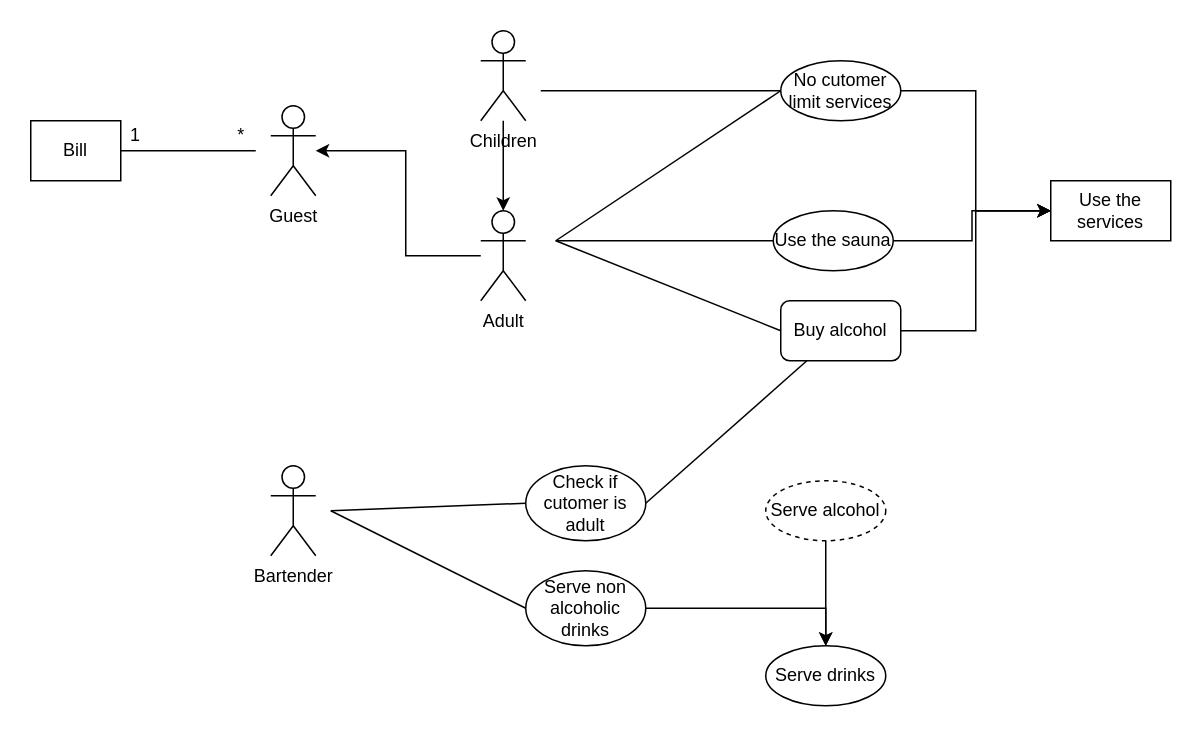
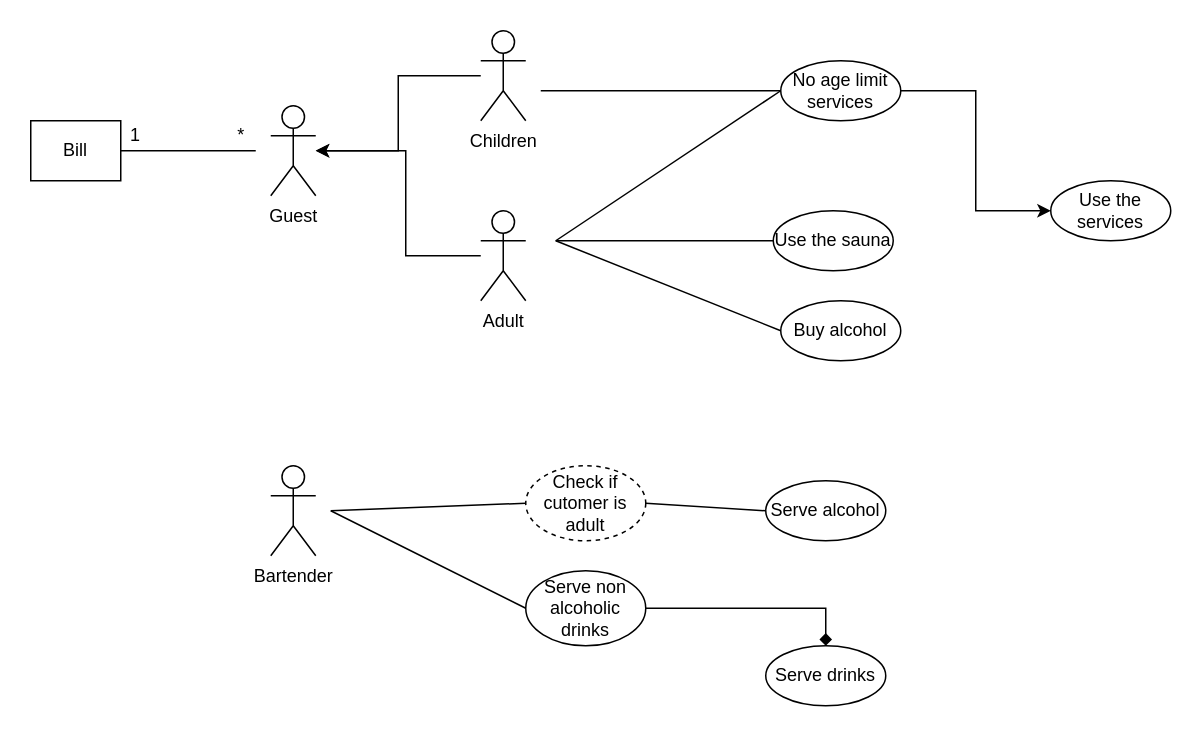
(841, 91) -> (841, 91)
(503, 161) -> (404, 76)
(1111, 211) -> (1111, 211)
(948, 241) -> none
(976, 310) -> none
(841, 331) -> (841, 331)
(726, 432) -> (706, 507)
(586, 503) -> (586, 503)
(826, 511) -> (826, 511)
(826, 574) -> none
(823, 608) -> (823, 608)
